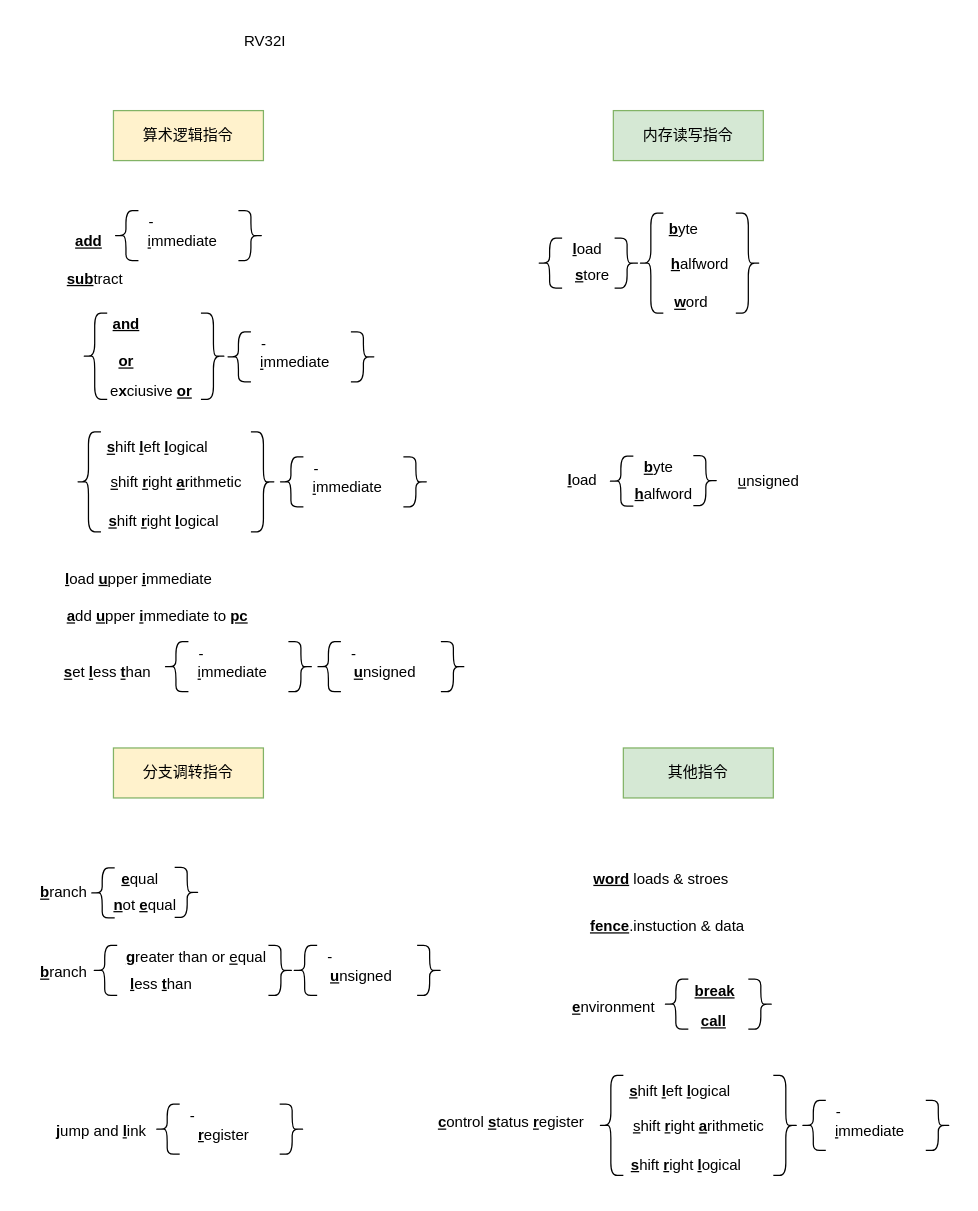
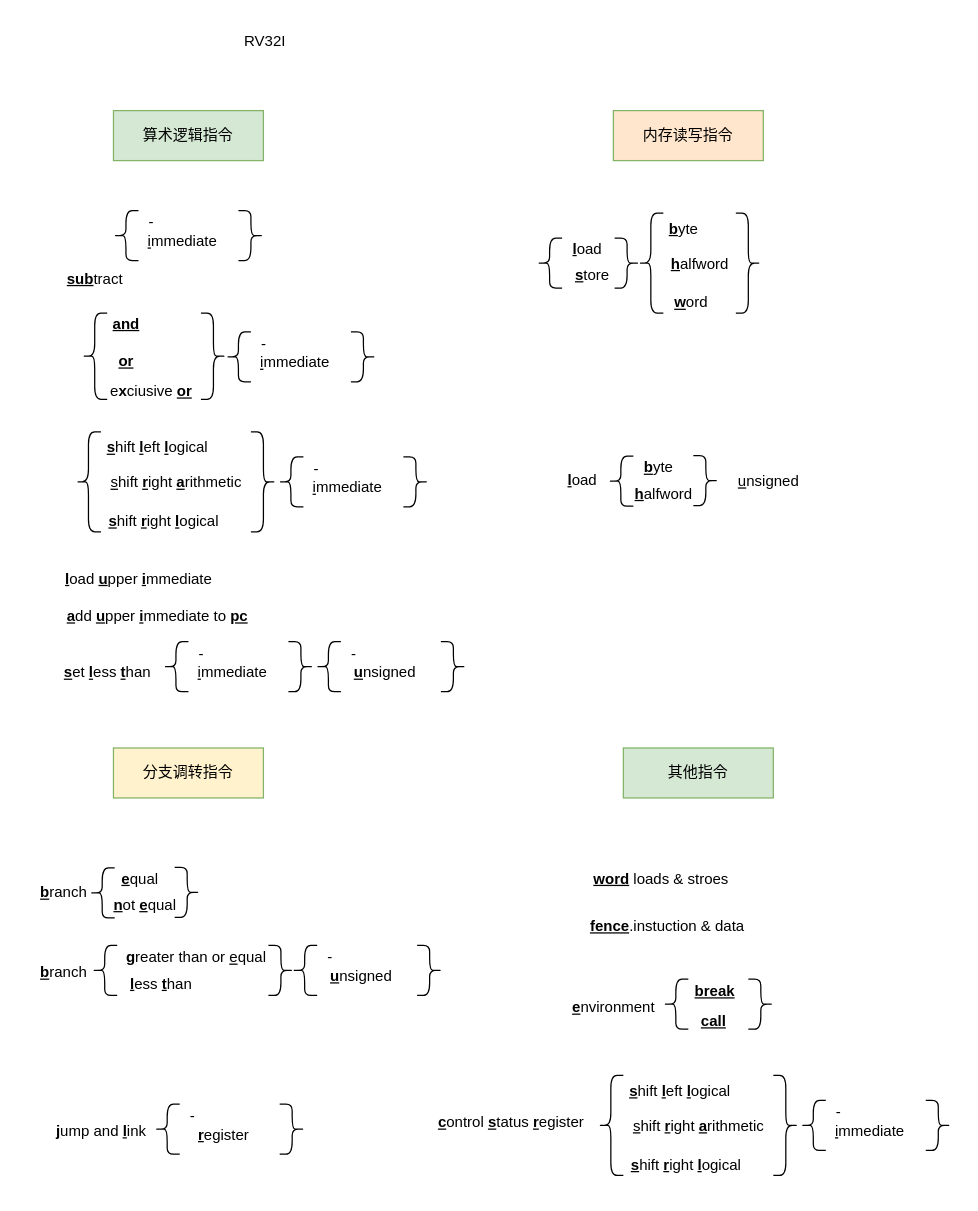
(188, 136) -> (188, 136)
(688, 136) -> (688, 136)
(88, 242) -> none
